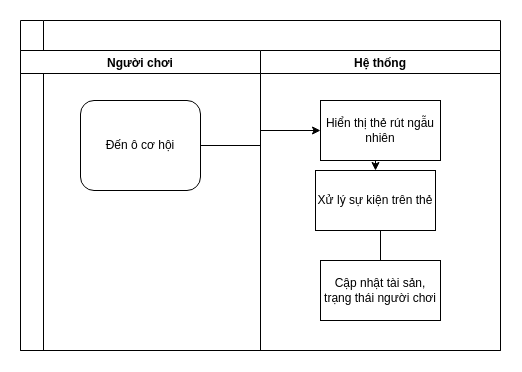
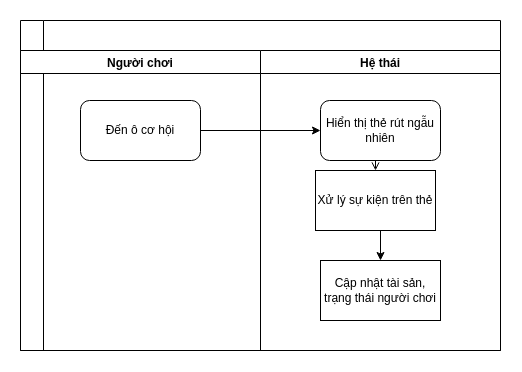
(380, 63) -> (380, 63)
(381, 131) -> (381, 131)
(141, 146) -> (141, 131)
(377, 161) -> (376, 161)
(381, 255) -> (381, 252)
